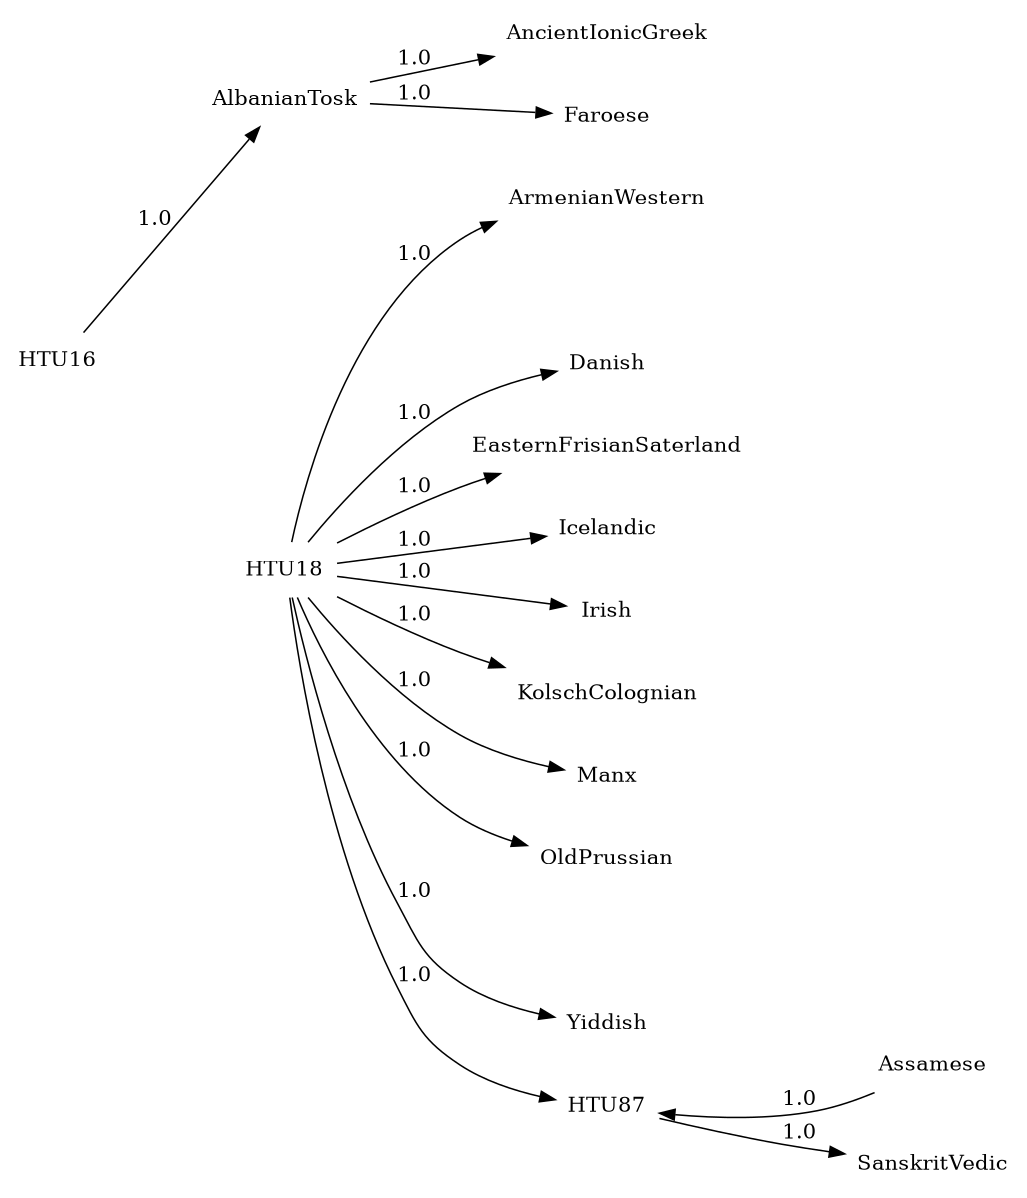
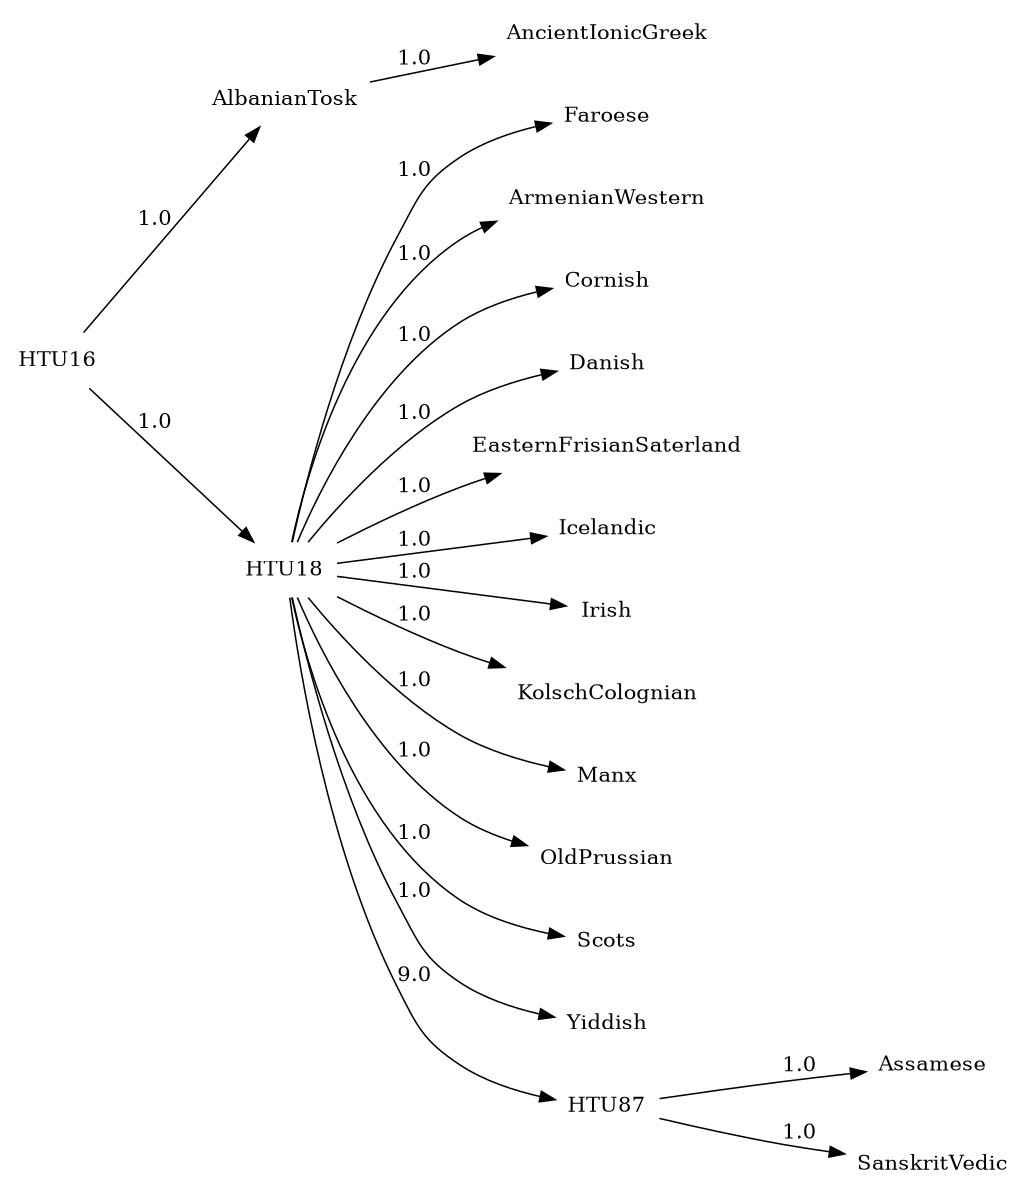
(453, 108) -> (368, 300)
none -> (607, 281)
none -> (166, 460)
none -> (607, 941)
(415, 975) -> (415, 975)
(776, 1116) -> (755, 1085)
